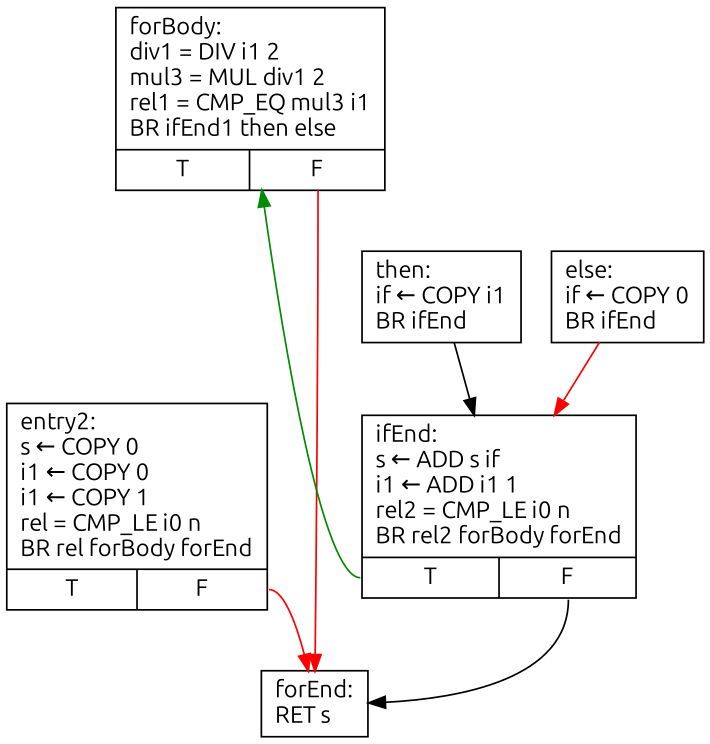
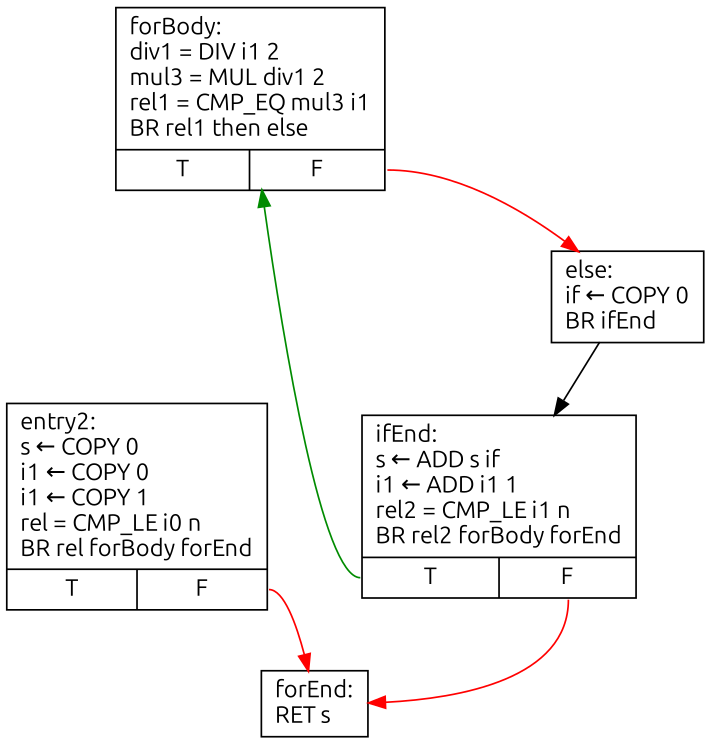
(233, 129) -> (219, 129)
(442, 297) -> none
(582, 371) -> (582, 371)
(317, 422) -> (481, 192)
(474, 511) -> (474, 511)
(498, 681) -> (498, 681)
